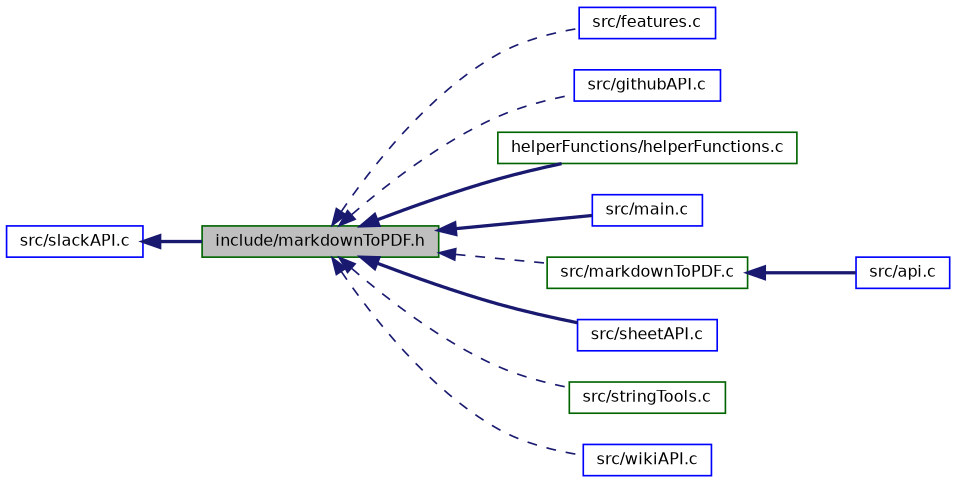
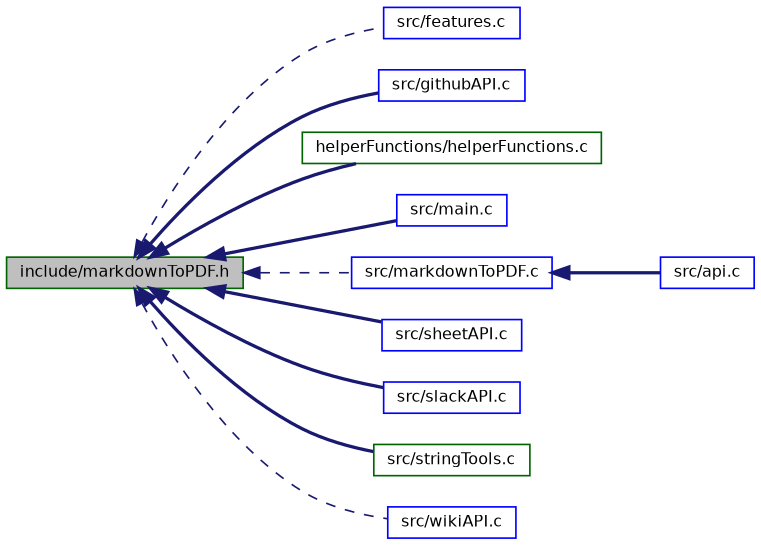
(455, 139) -> (252, 148)
(181, 242) -> (270, 353)
(647, 273) -> (452, 273)
(453, 343) -> (250, 395)
